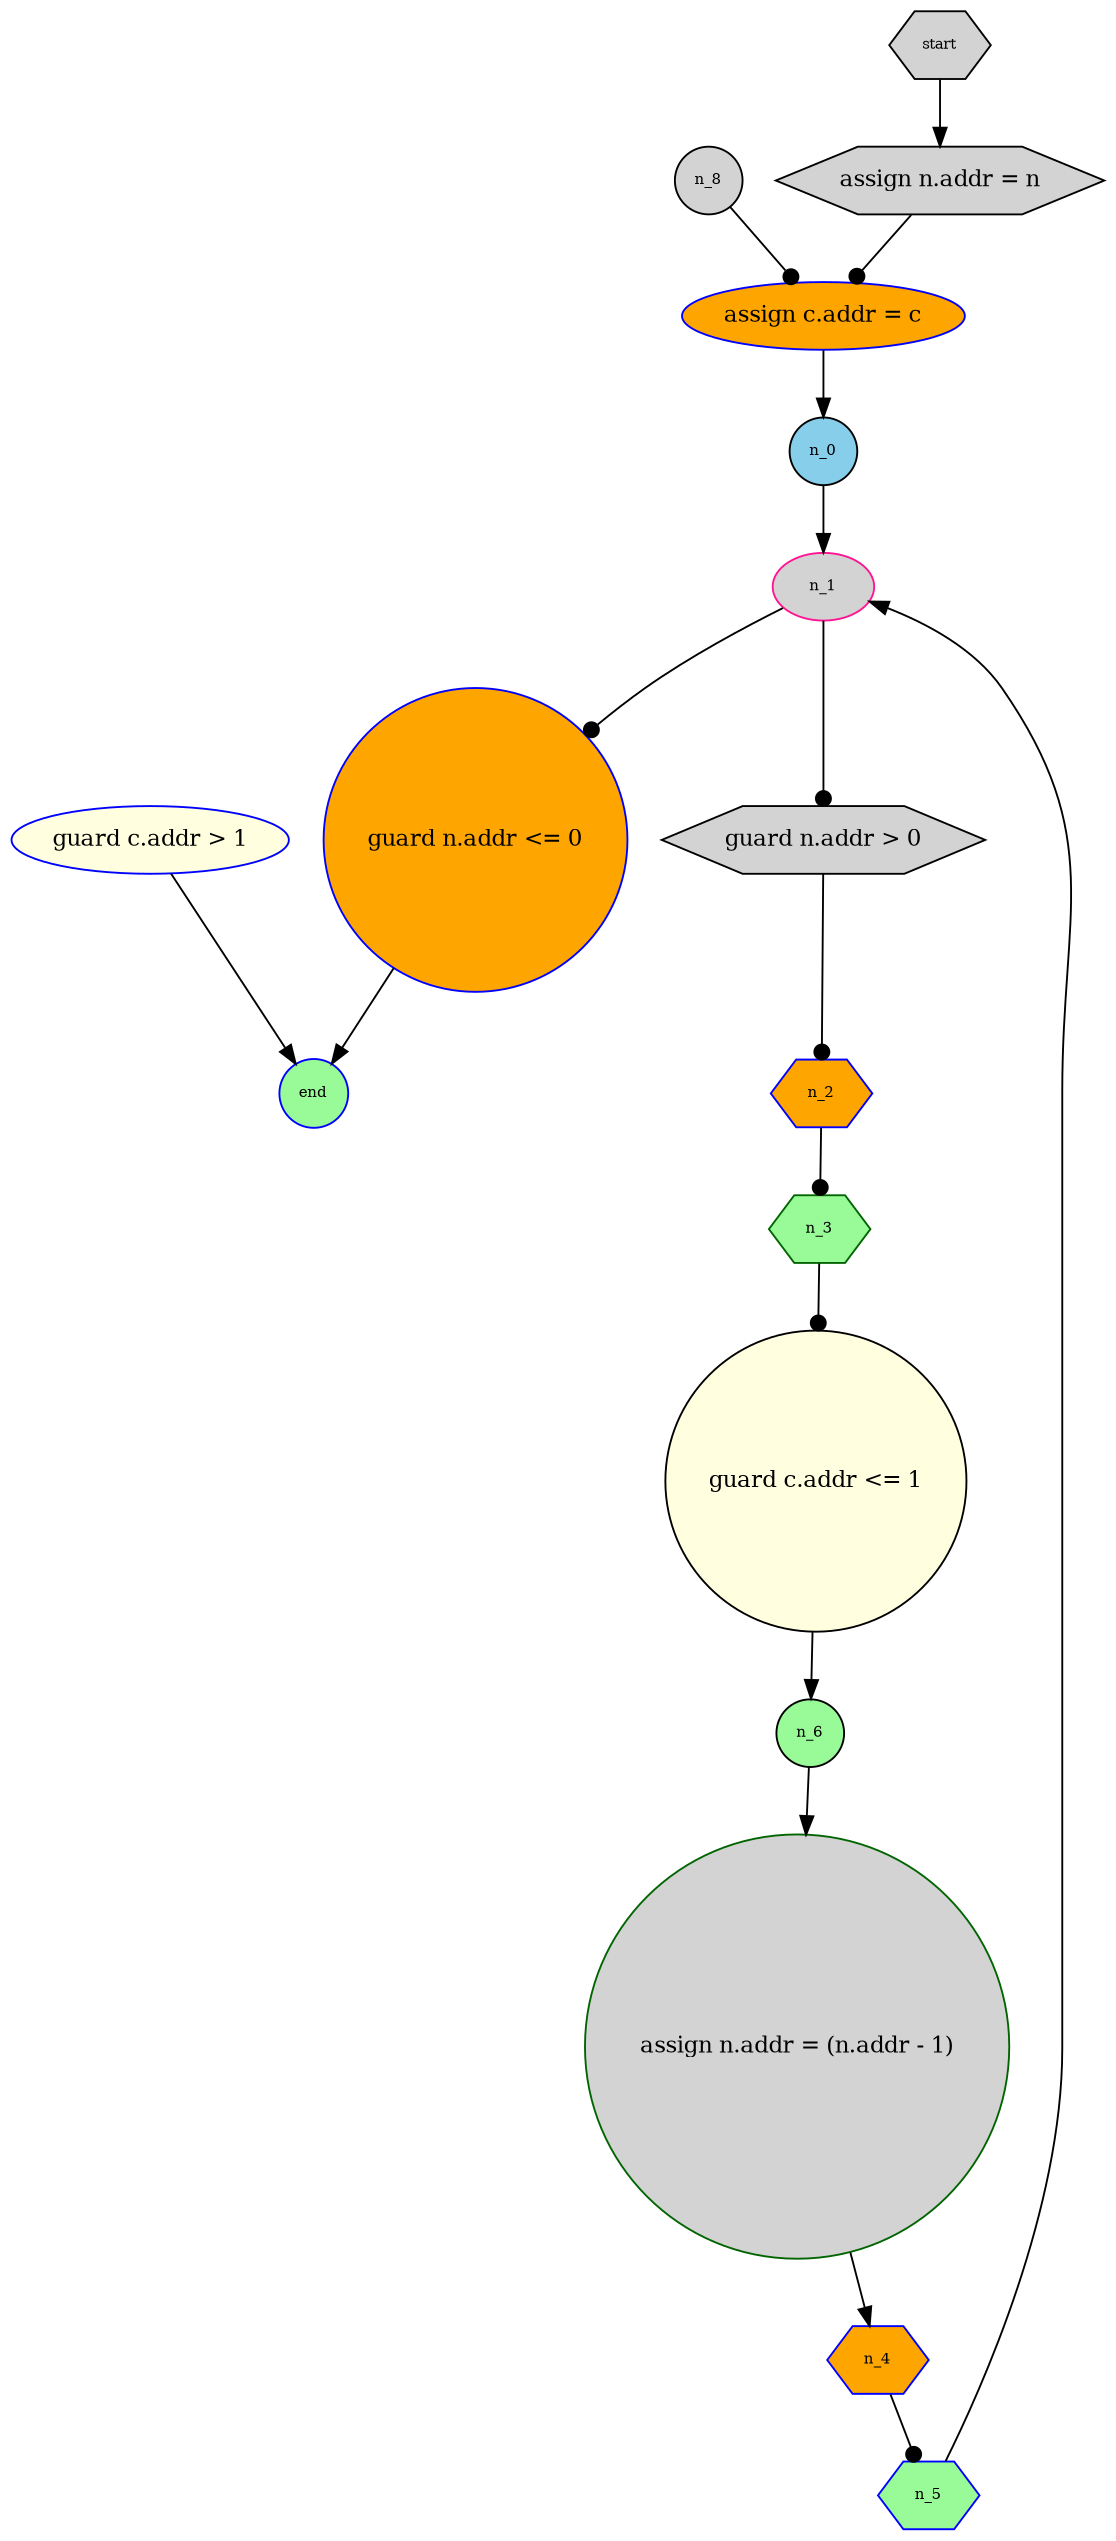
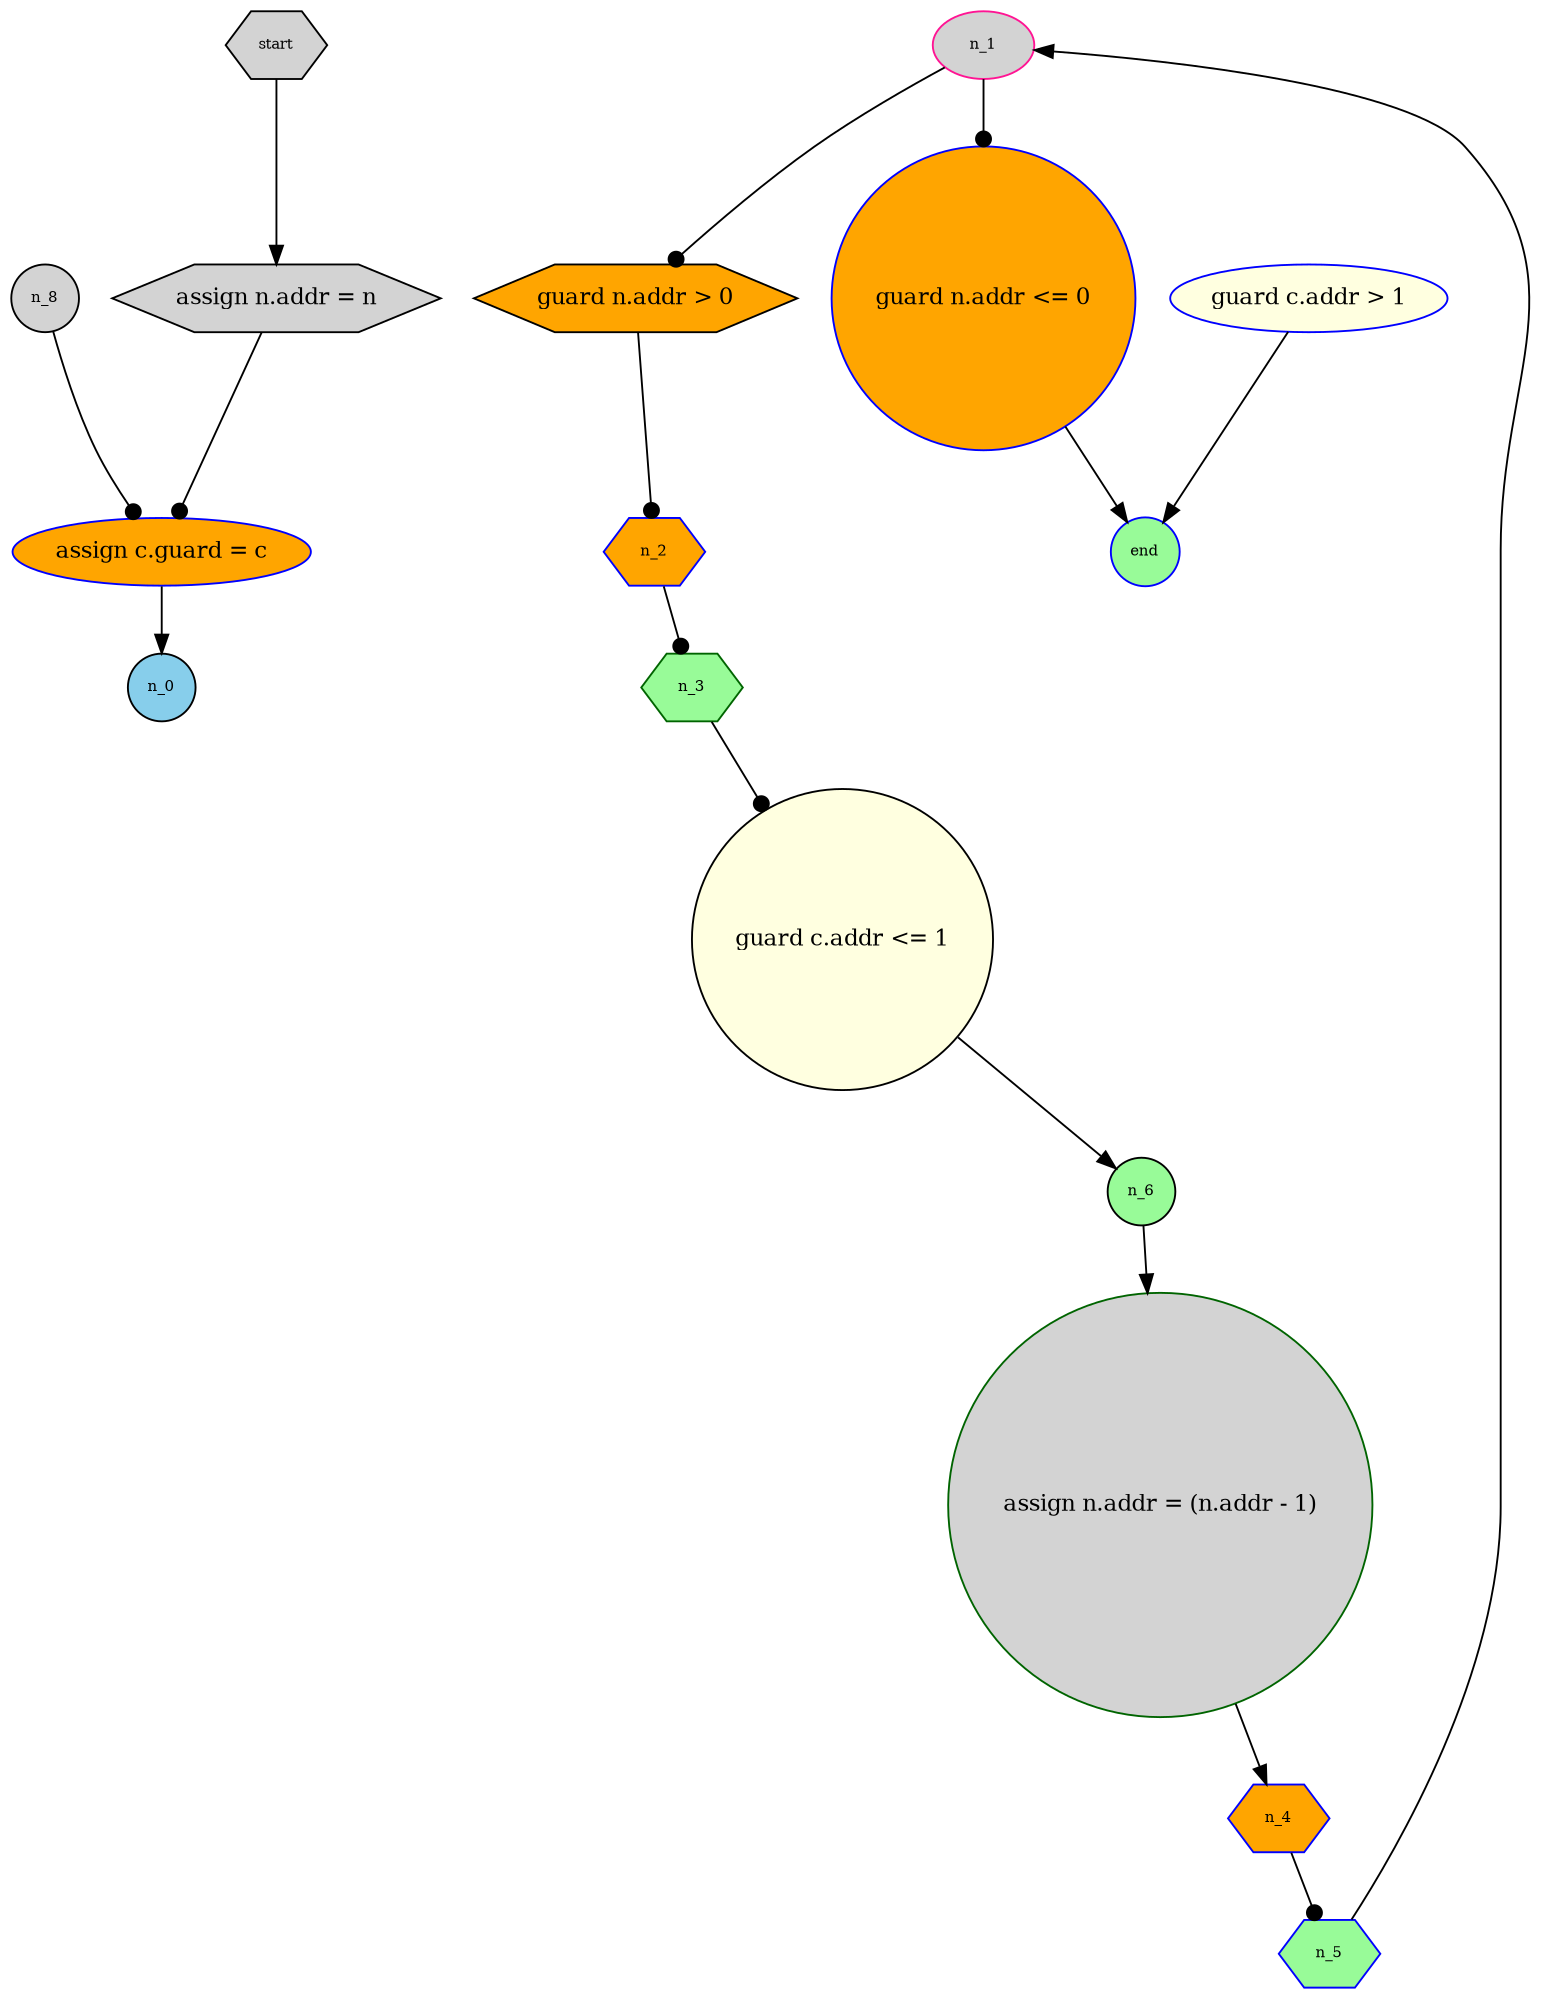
(823, 316) -> (162, 552)
(823, 510) -> none
(823, 840) -> (636, 298)
